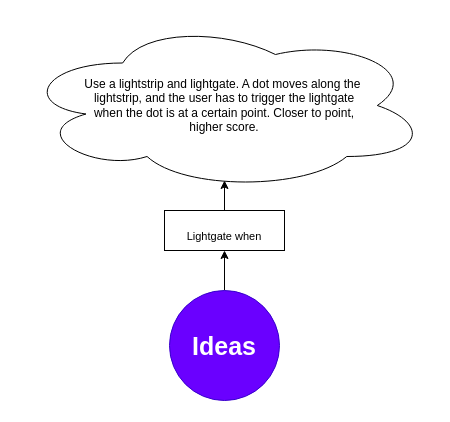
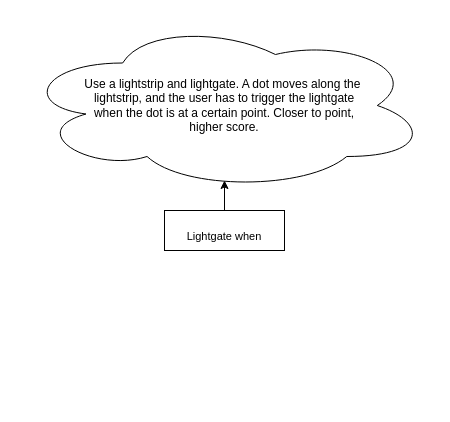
(225, 274) -> none
(225, 346) -> none
